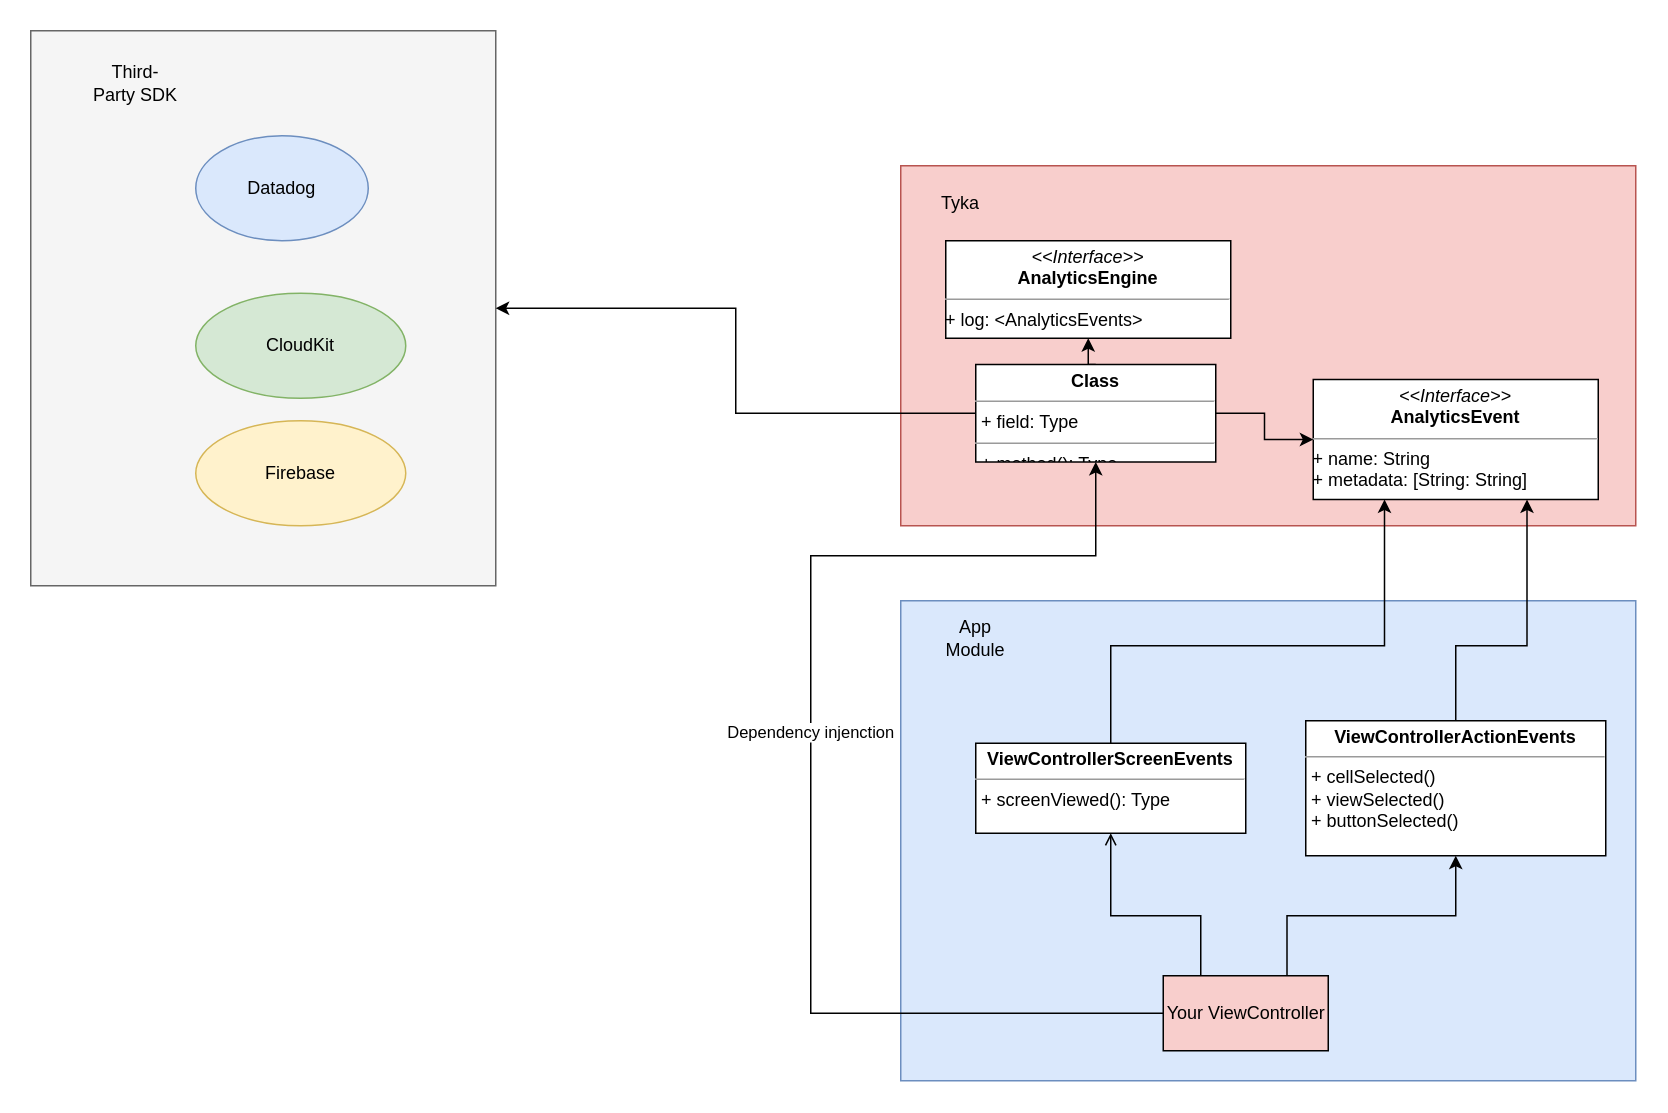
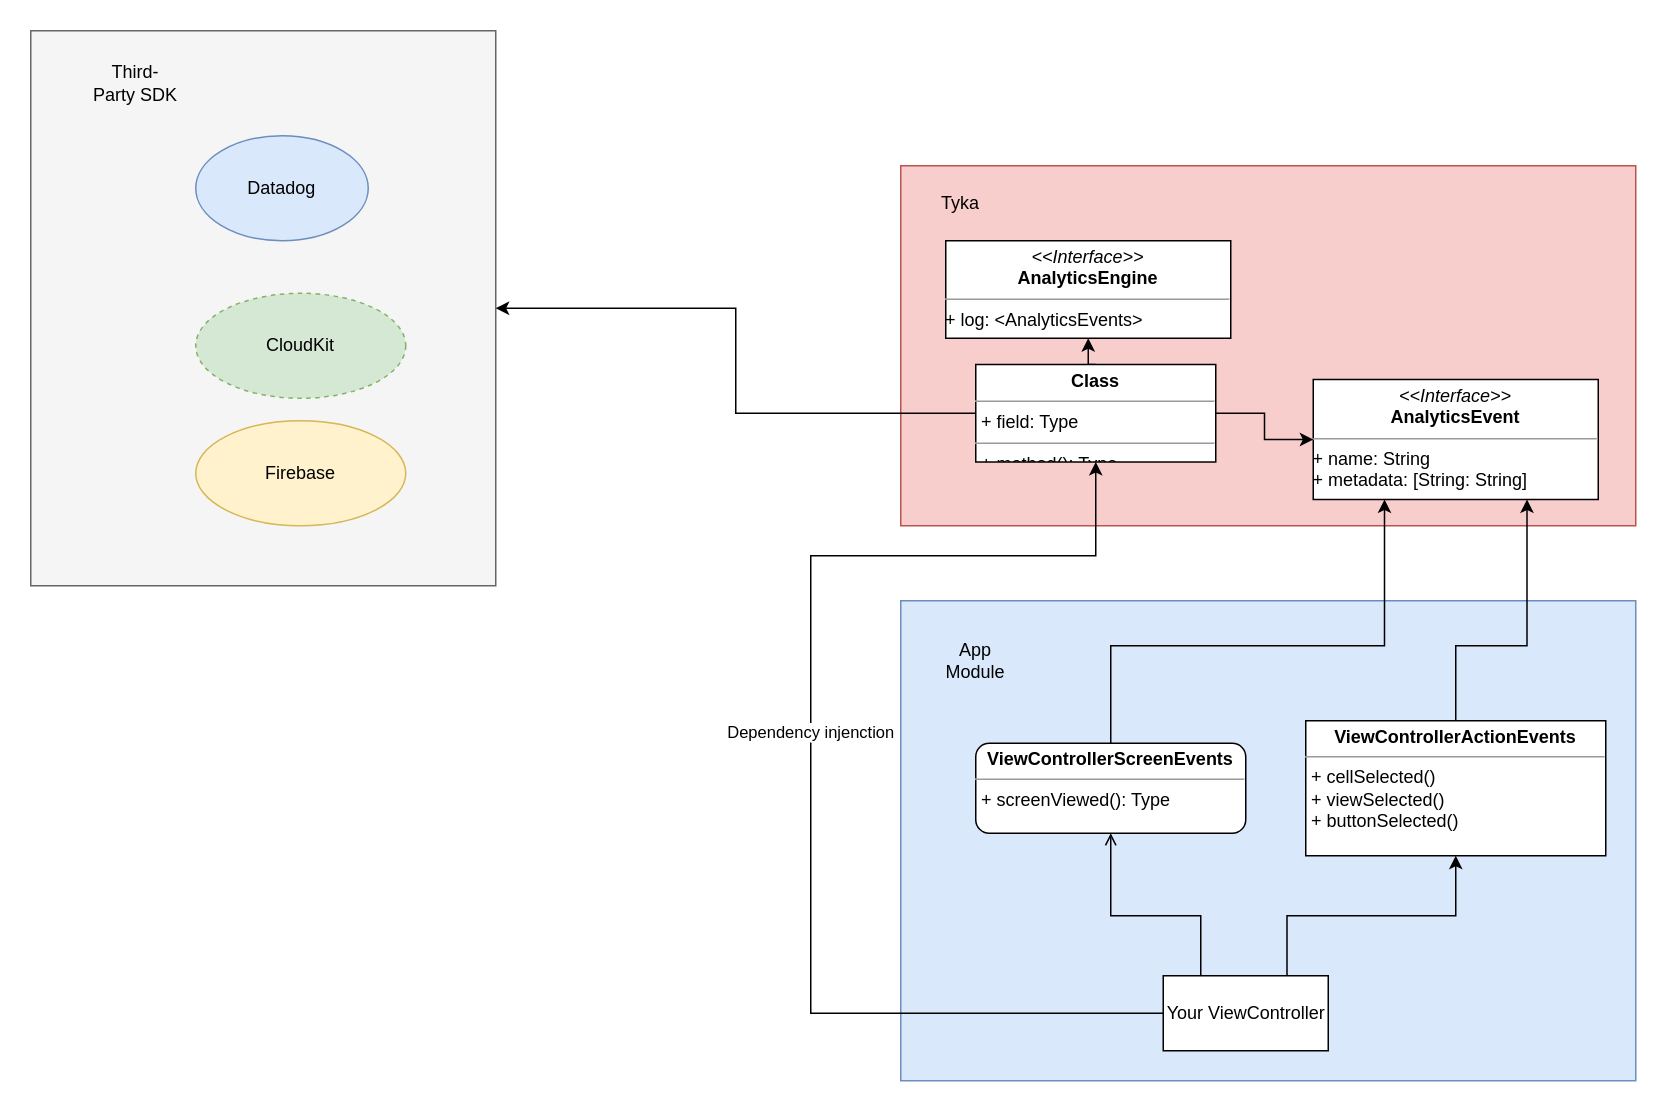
(301, 346) -> (301, 346)
(976, 638) -> (976, 661)
(1111, 788) -> (1111, 788)
(1246, 1013) -> (1246, 1013)
